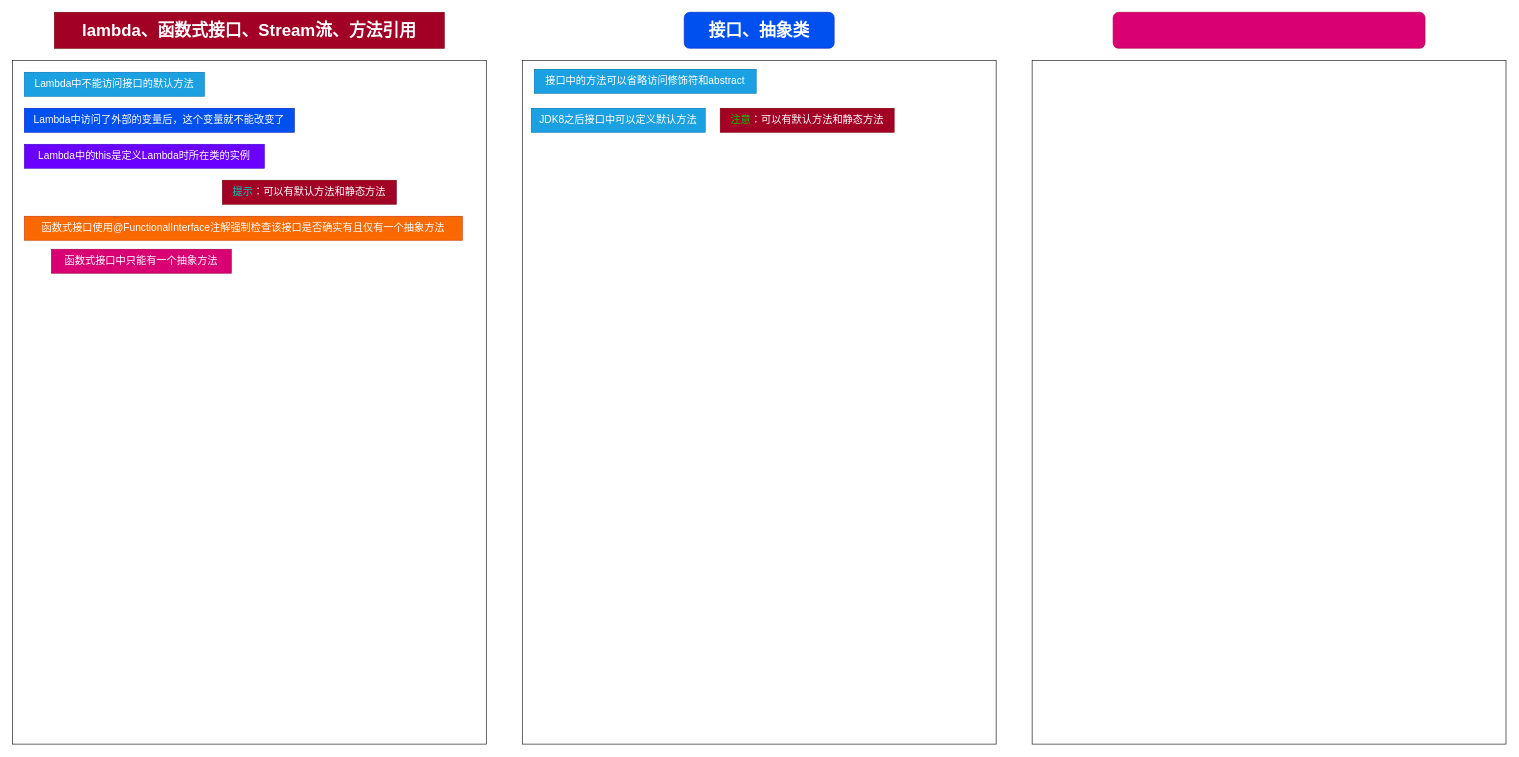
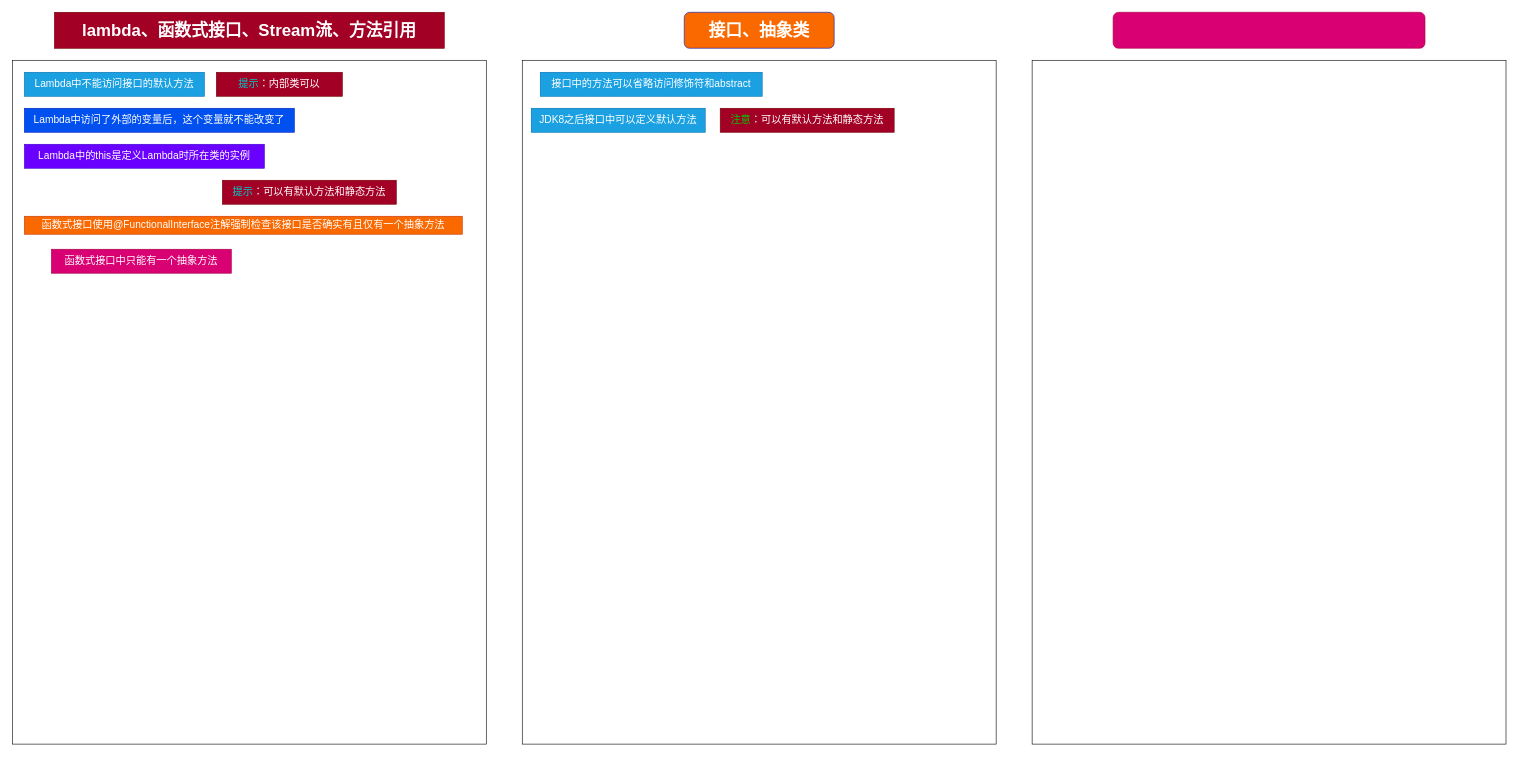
(759, 30) -> (759, 30)
(645, 81) -> (651, 84)
none -> (279, 84)
(243, 228) -> (243, 225)
